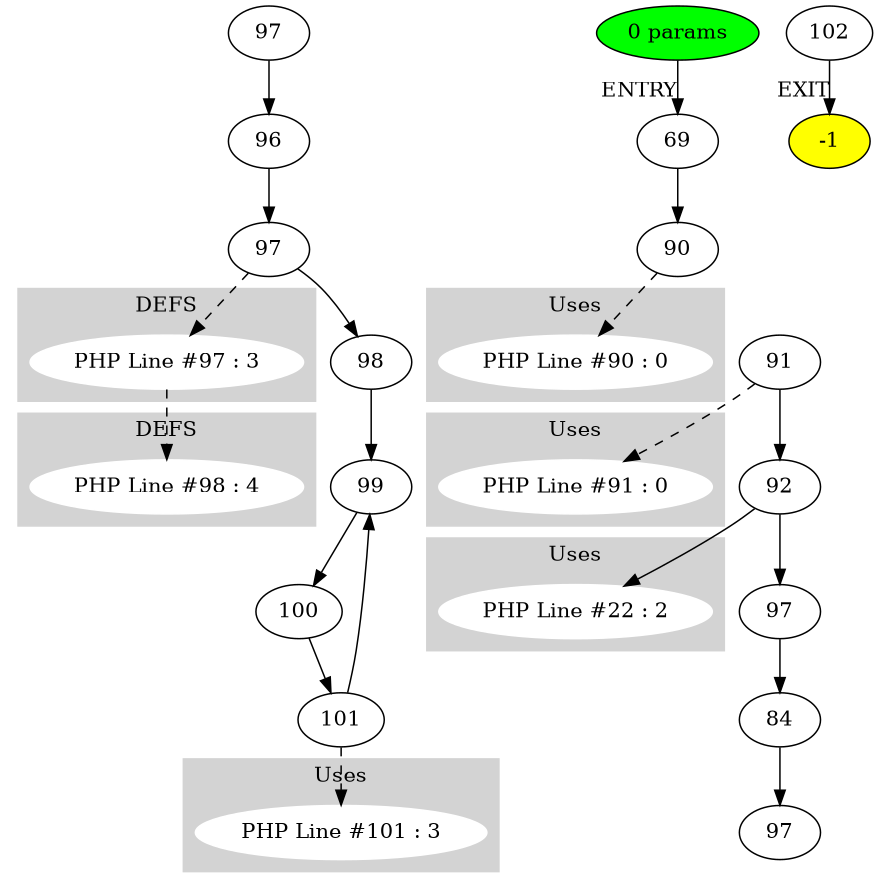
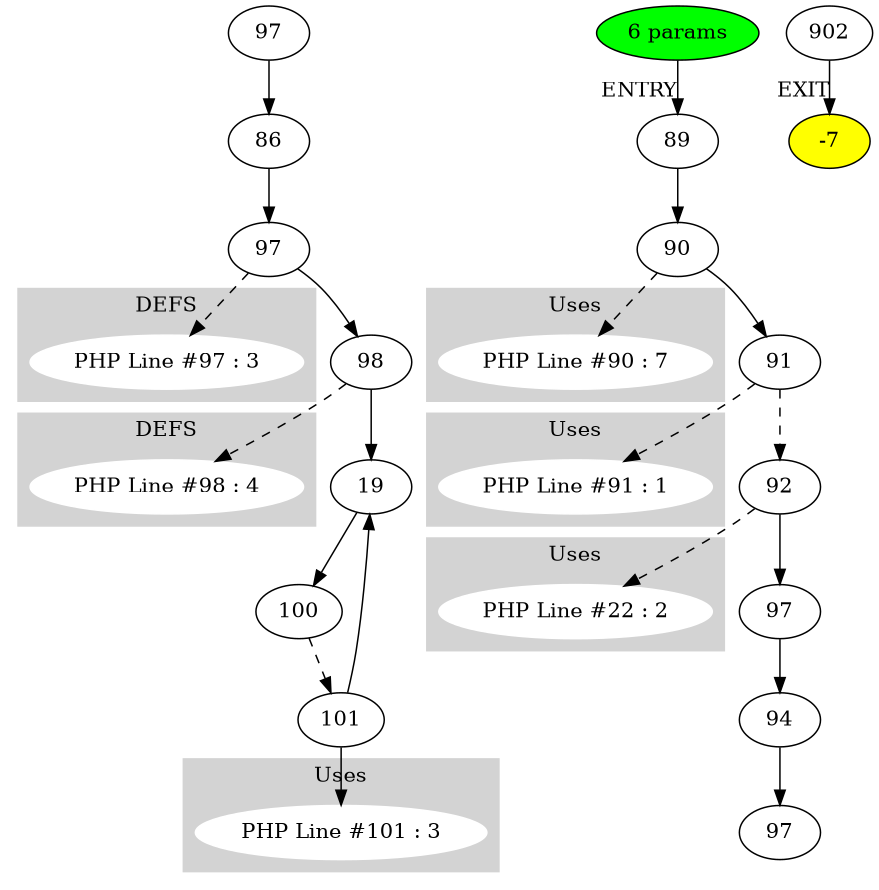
(678, 33) -> (678, 33)
(830, 33) -> (830, 33)
(269, 141) -> (269, 141)
(678, 141) -> (678, 141)
(830, 141) -> (830, 141)
none -> (735, 294)
(576, 362) -> (576, 362)
(780, 417) -> (780, 417)
(167, 423) -> (286, 423)
(371, 487) -> (371, 487)
(576, 487) -> (576, 487)
(695, 548) -> (695, 548)
(317, 658) -> (317, 658)
(780, 720) -> (780, 720)
(341, 769) -> (341, 769)
